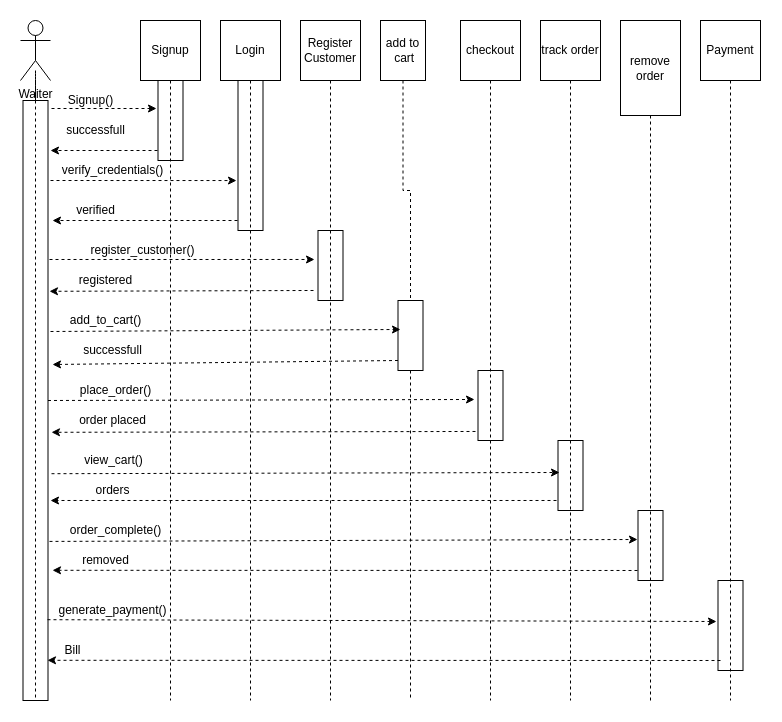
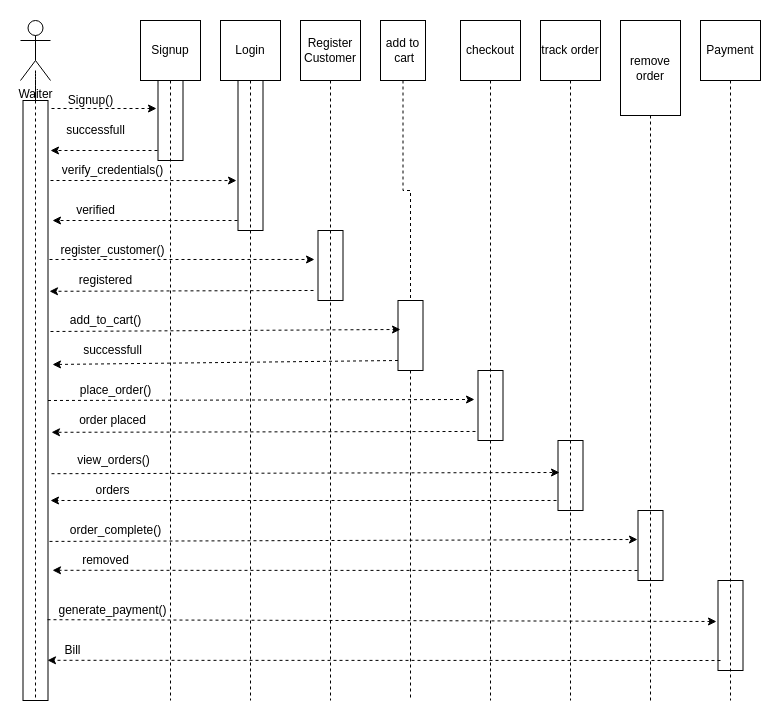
(143, 251) -> (113, 251)
(114, 461) -> (114, 461)
